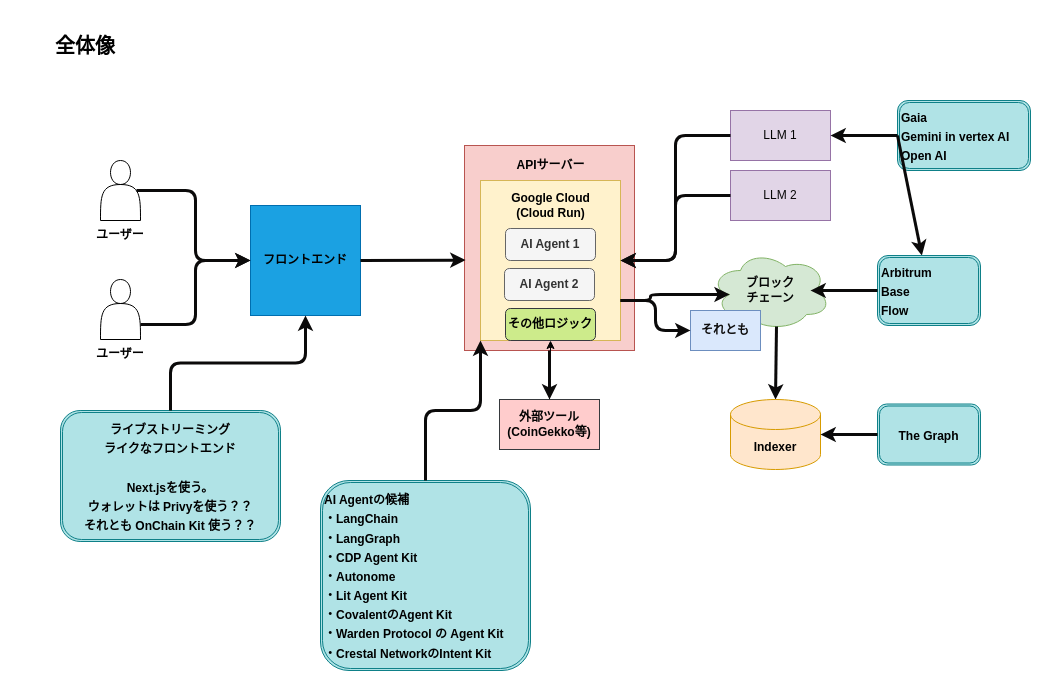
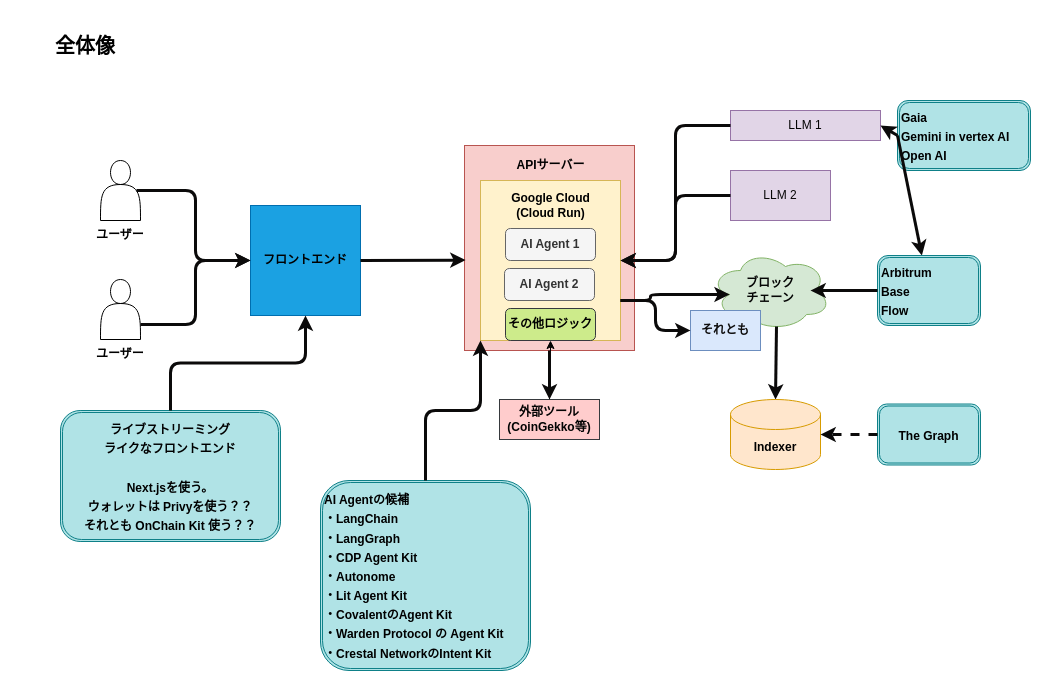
(781, 136) -> (806, 126)
(550, 425) -> (550, 420)
(858, 435) -> (858, 435)
